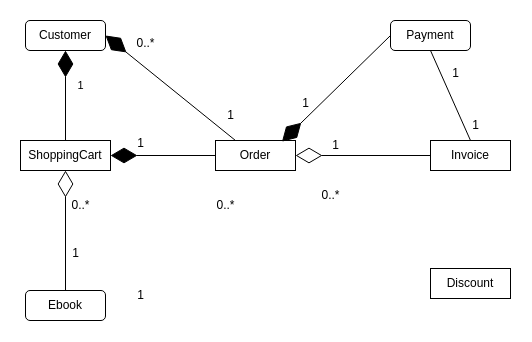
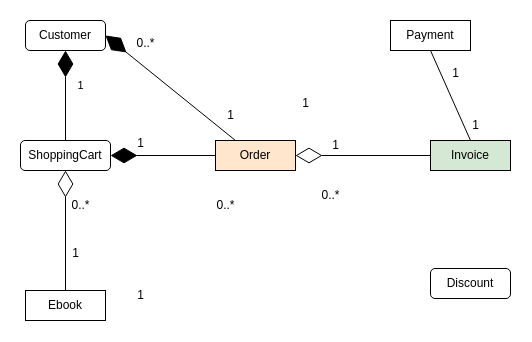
(431, 36) -> (431, 36)
(346, 79) -> none
(66, 156) -> (66, 156)
(256, 156) -> (256, 156)
(471, 156) -> (471, 156)
(471, 284) -> (471, 284)
(66, 306) -> (66, 306)
